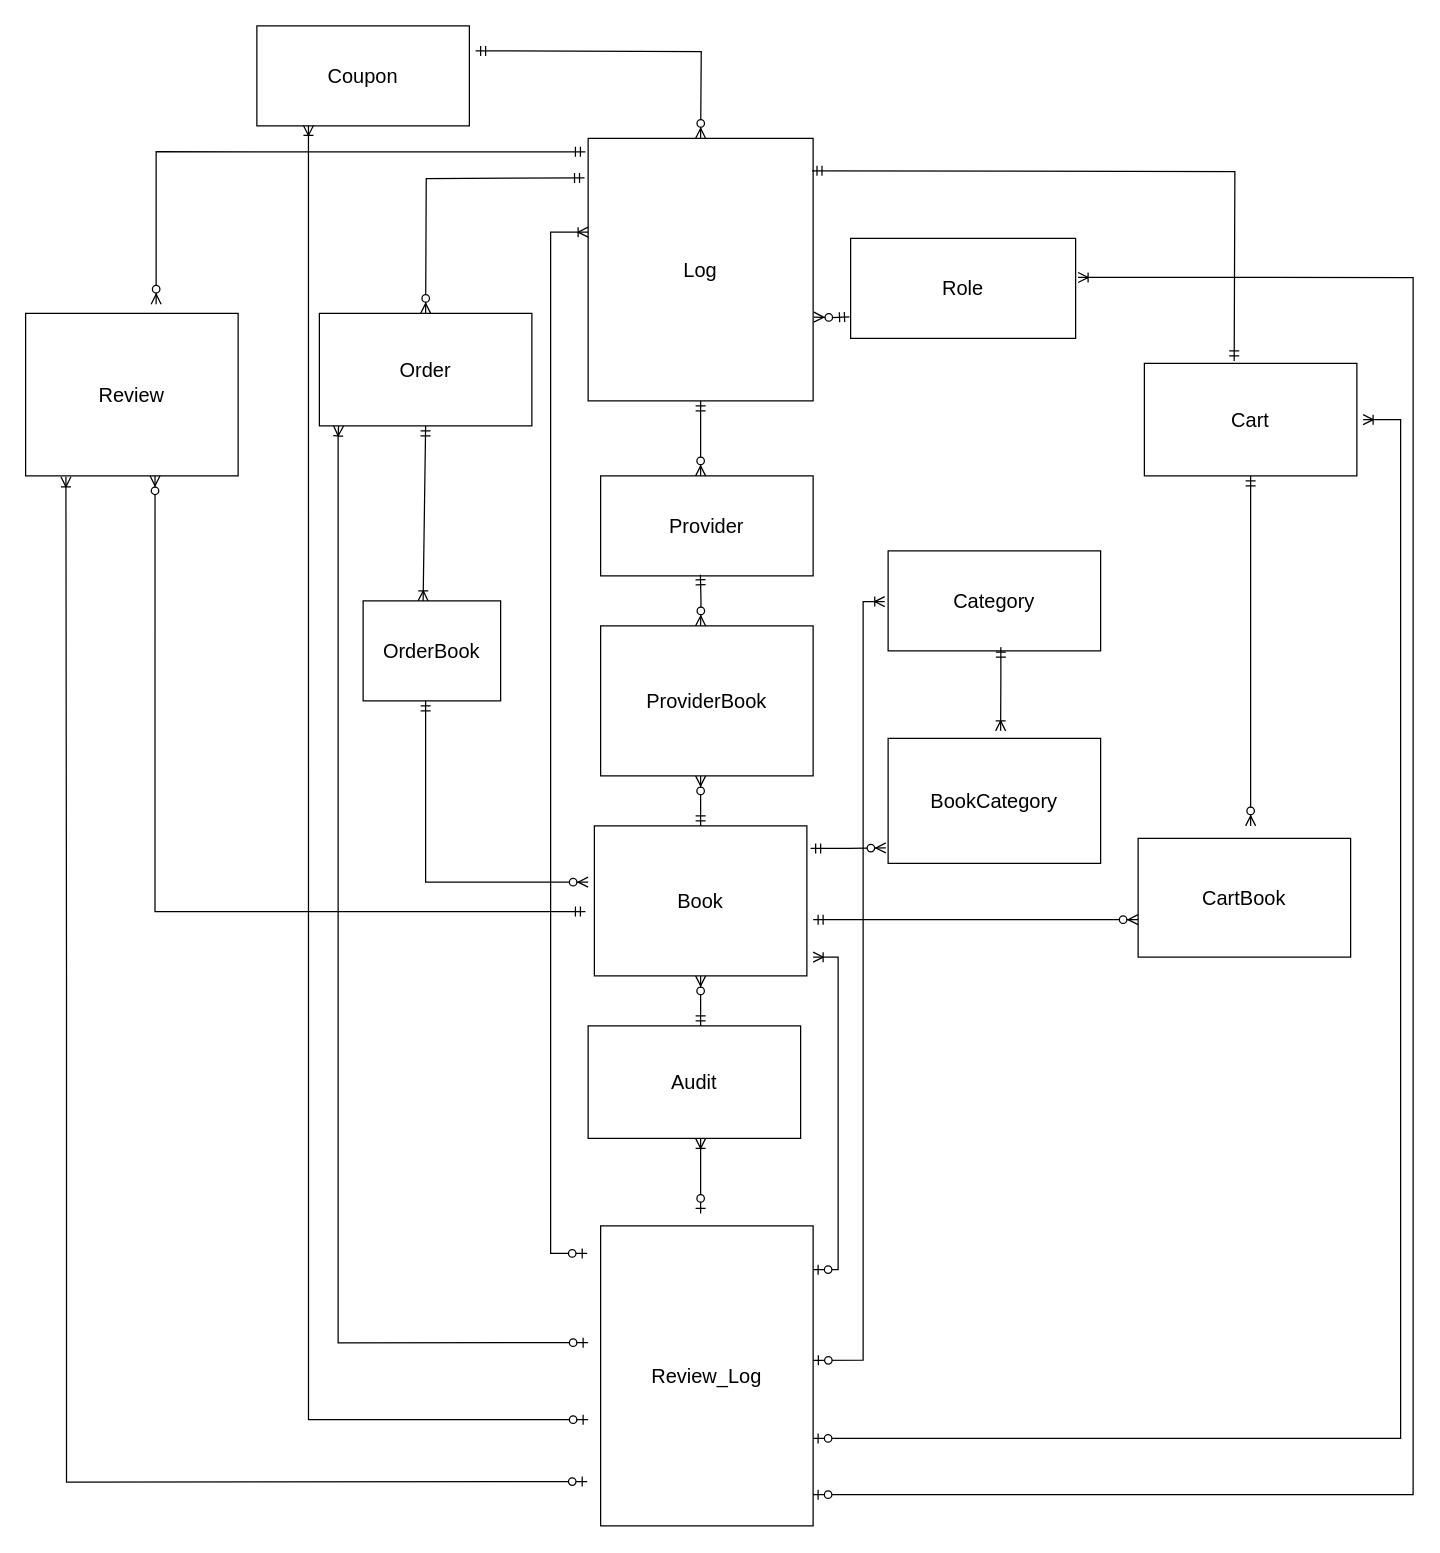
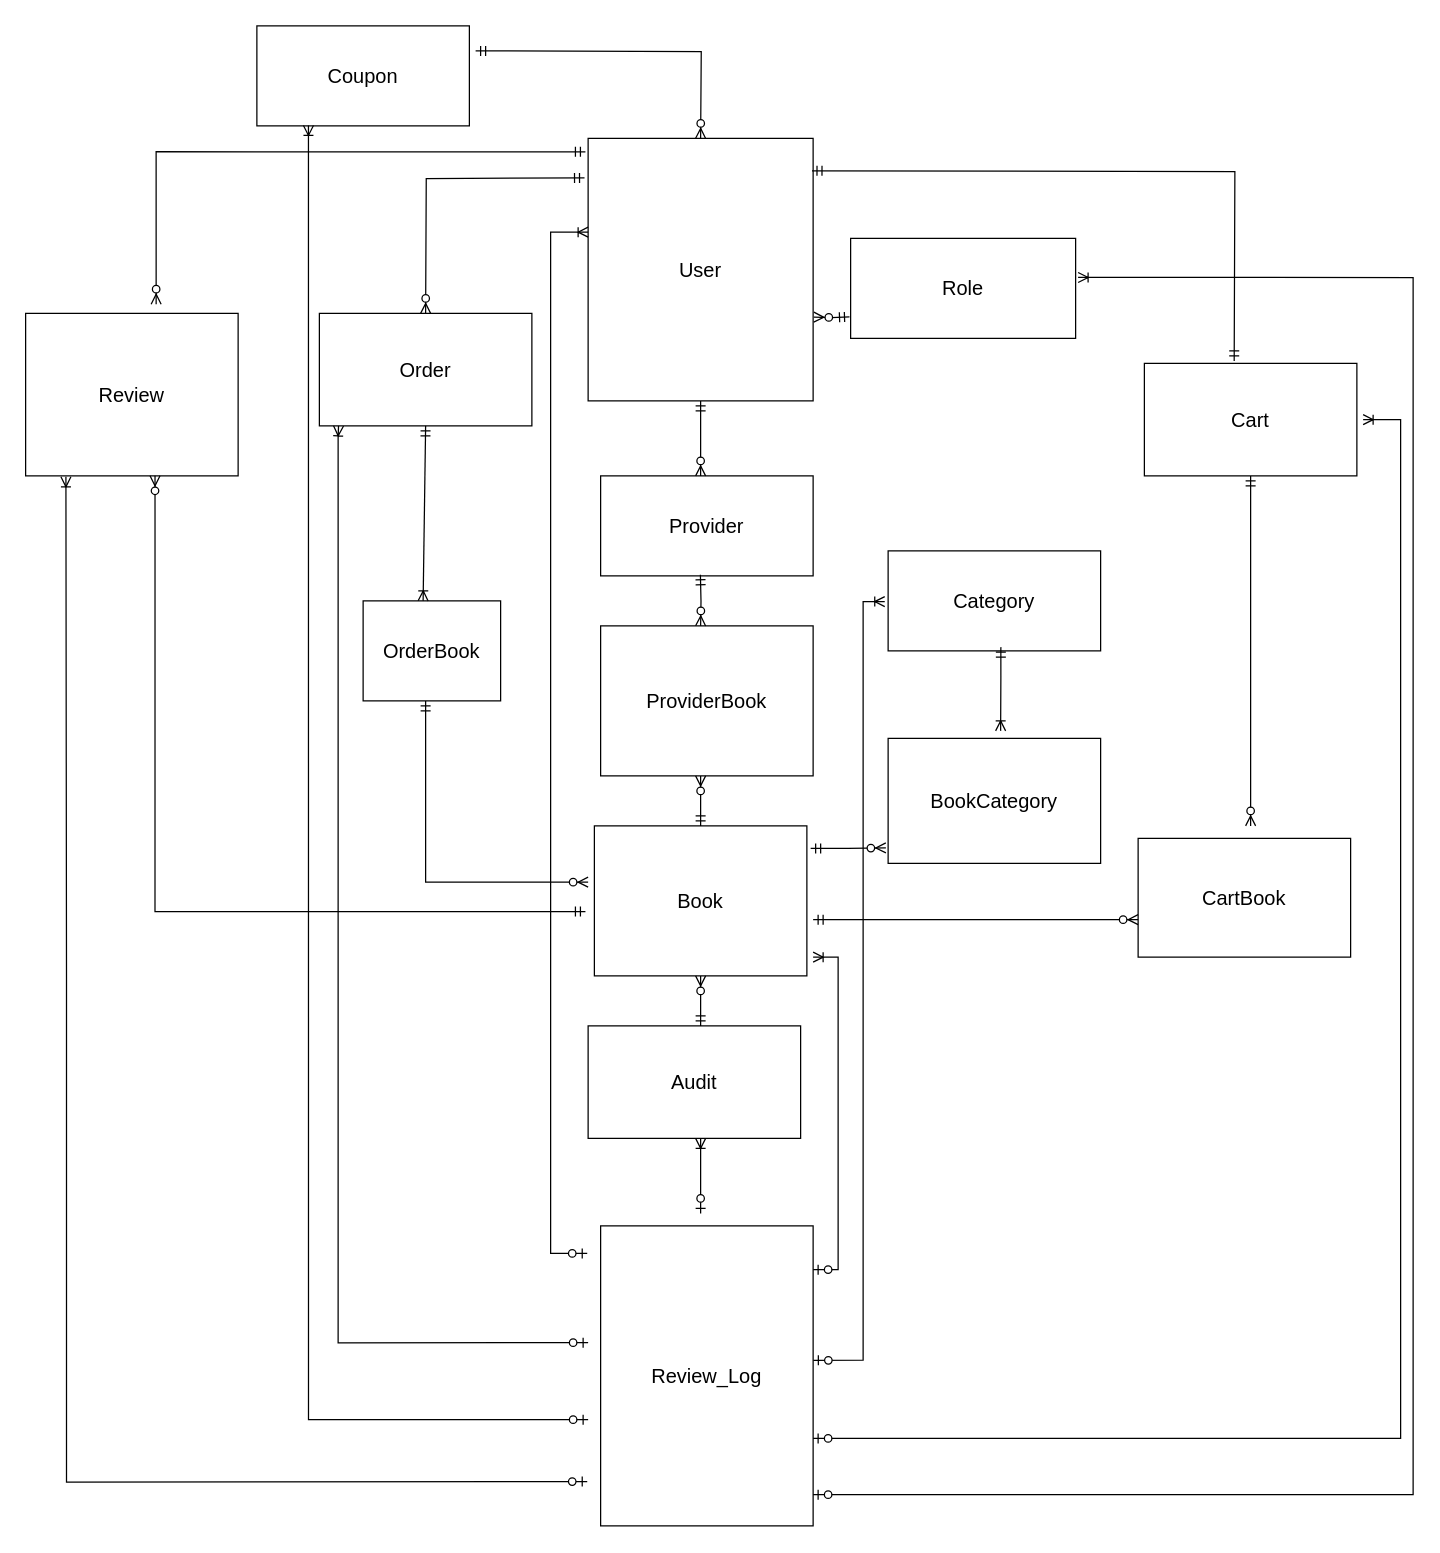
(701, 269) -> (701, 269)
